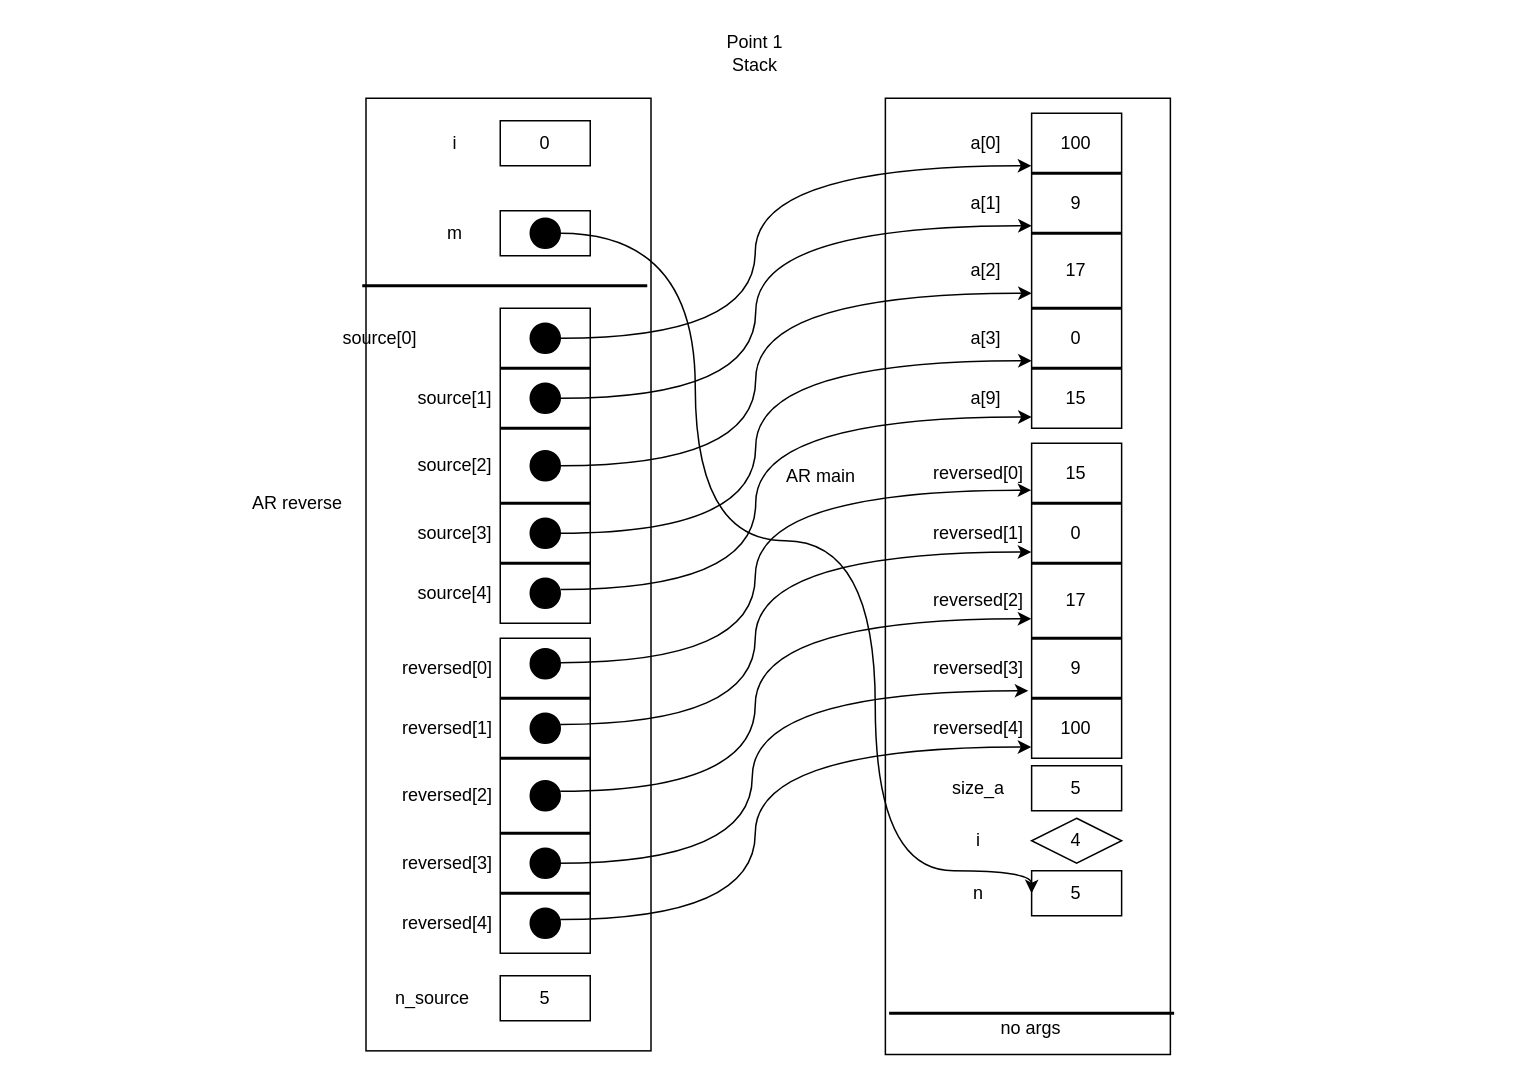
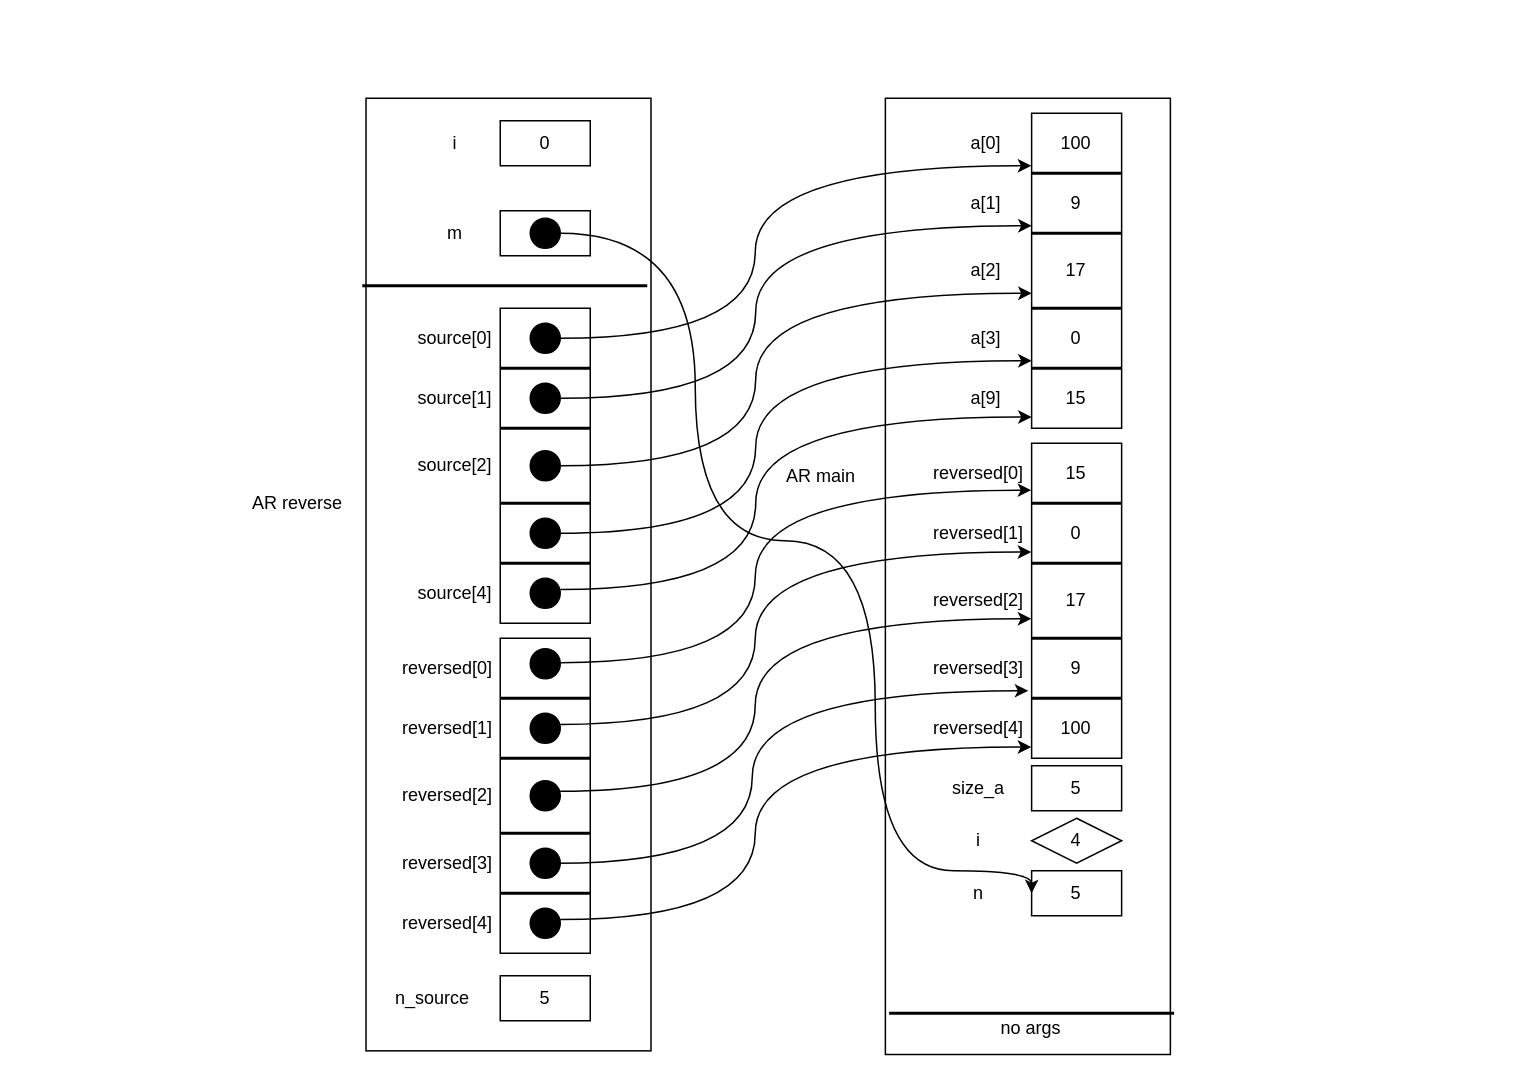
(755, 53) -> none
(380, 338) -> (455, 338)
(455, 533) -> none
